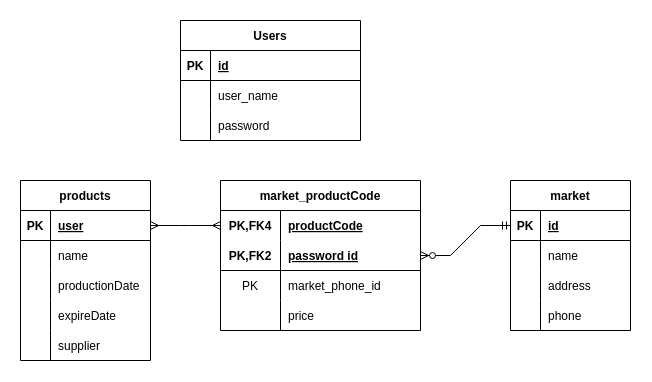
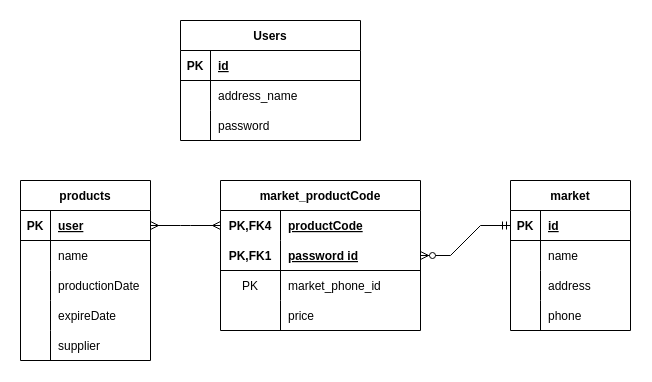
(248, 96) -> (258, 96)
(250, 256) -> (250, 256)
